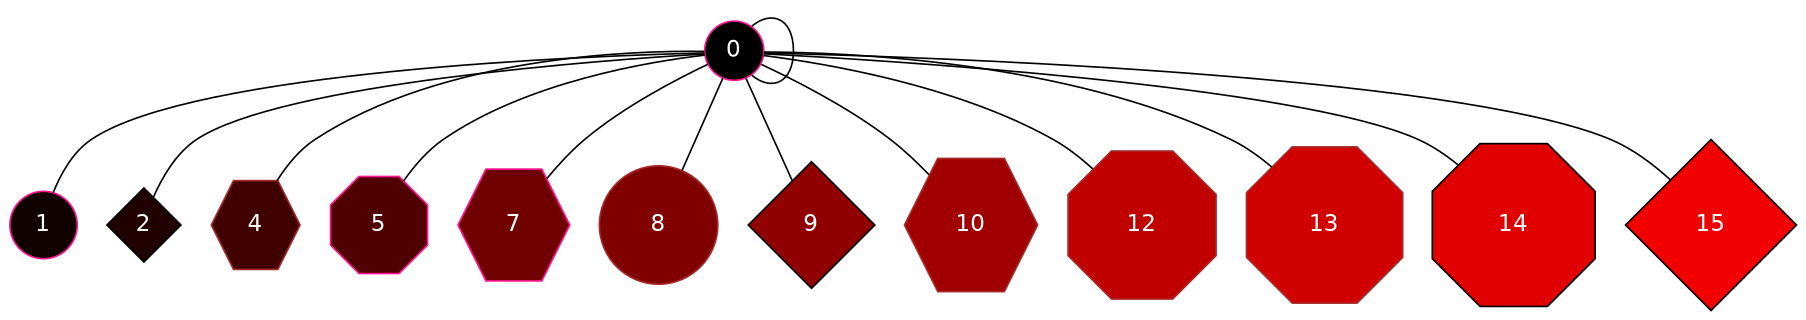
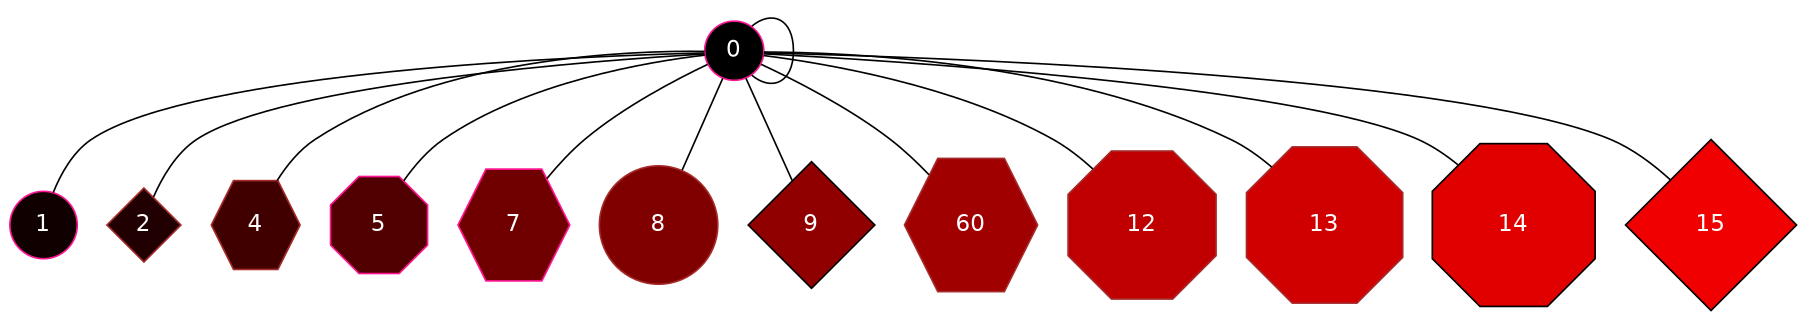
(144, 225) -> (144, 225)
(971, 225) -> (971, 225)
